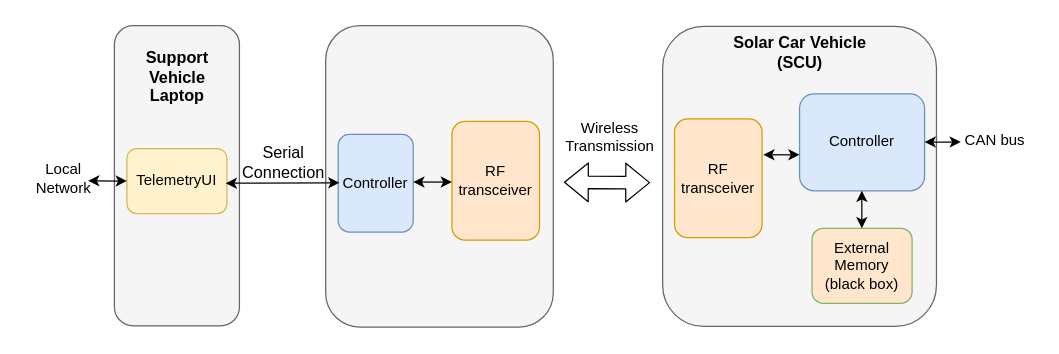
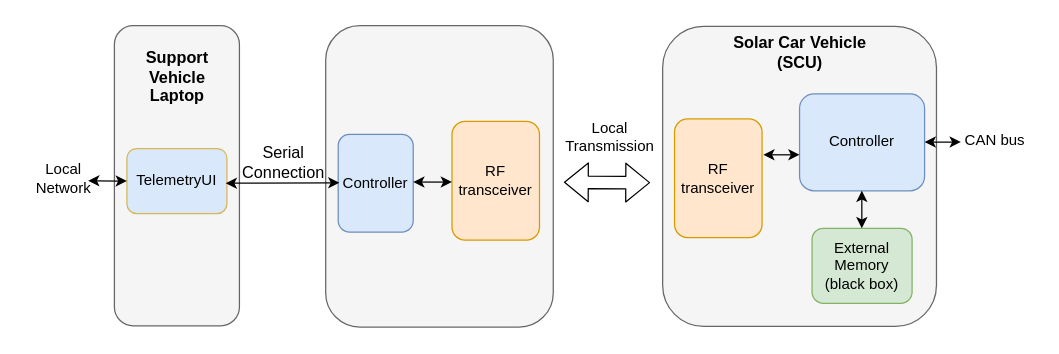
(610, 137) -> (610, 137)
(177, 181) -> (177, 181)
(862, 266) -> (862, 266)
